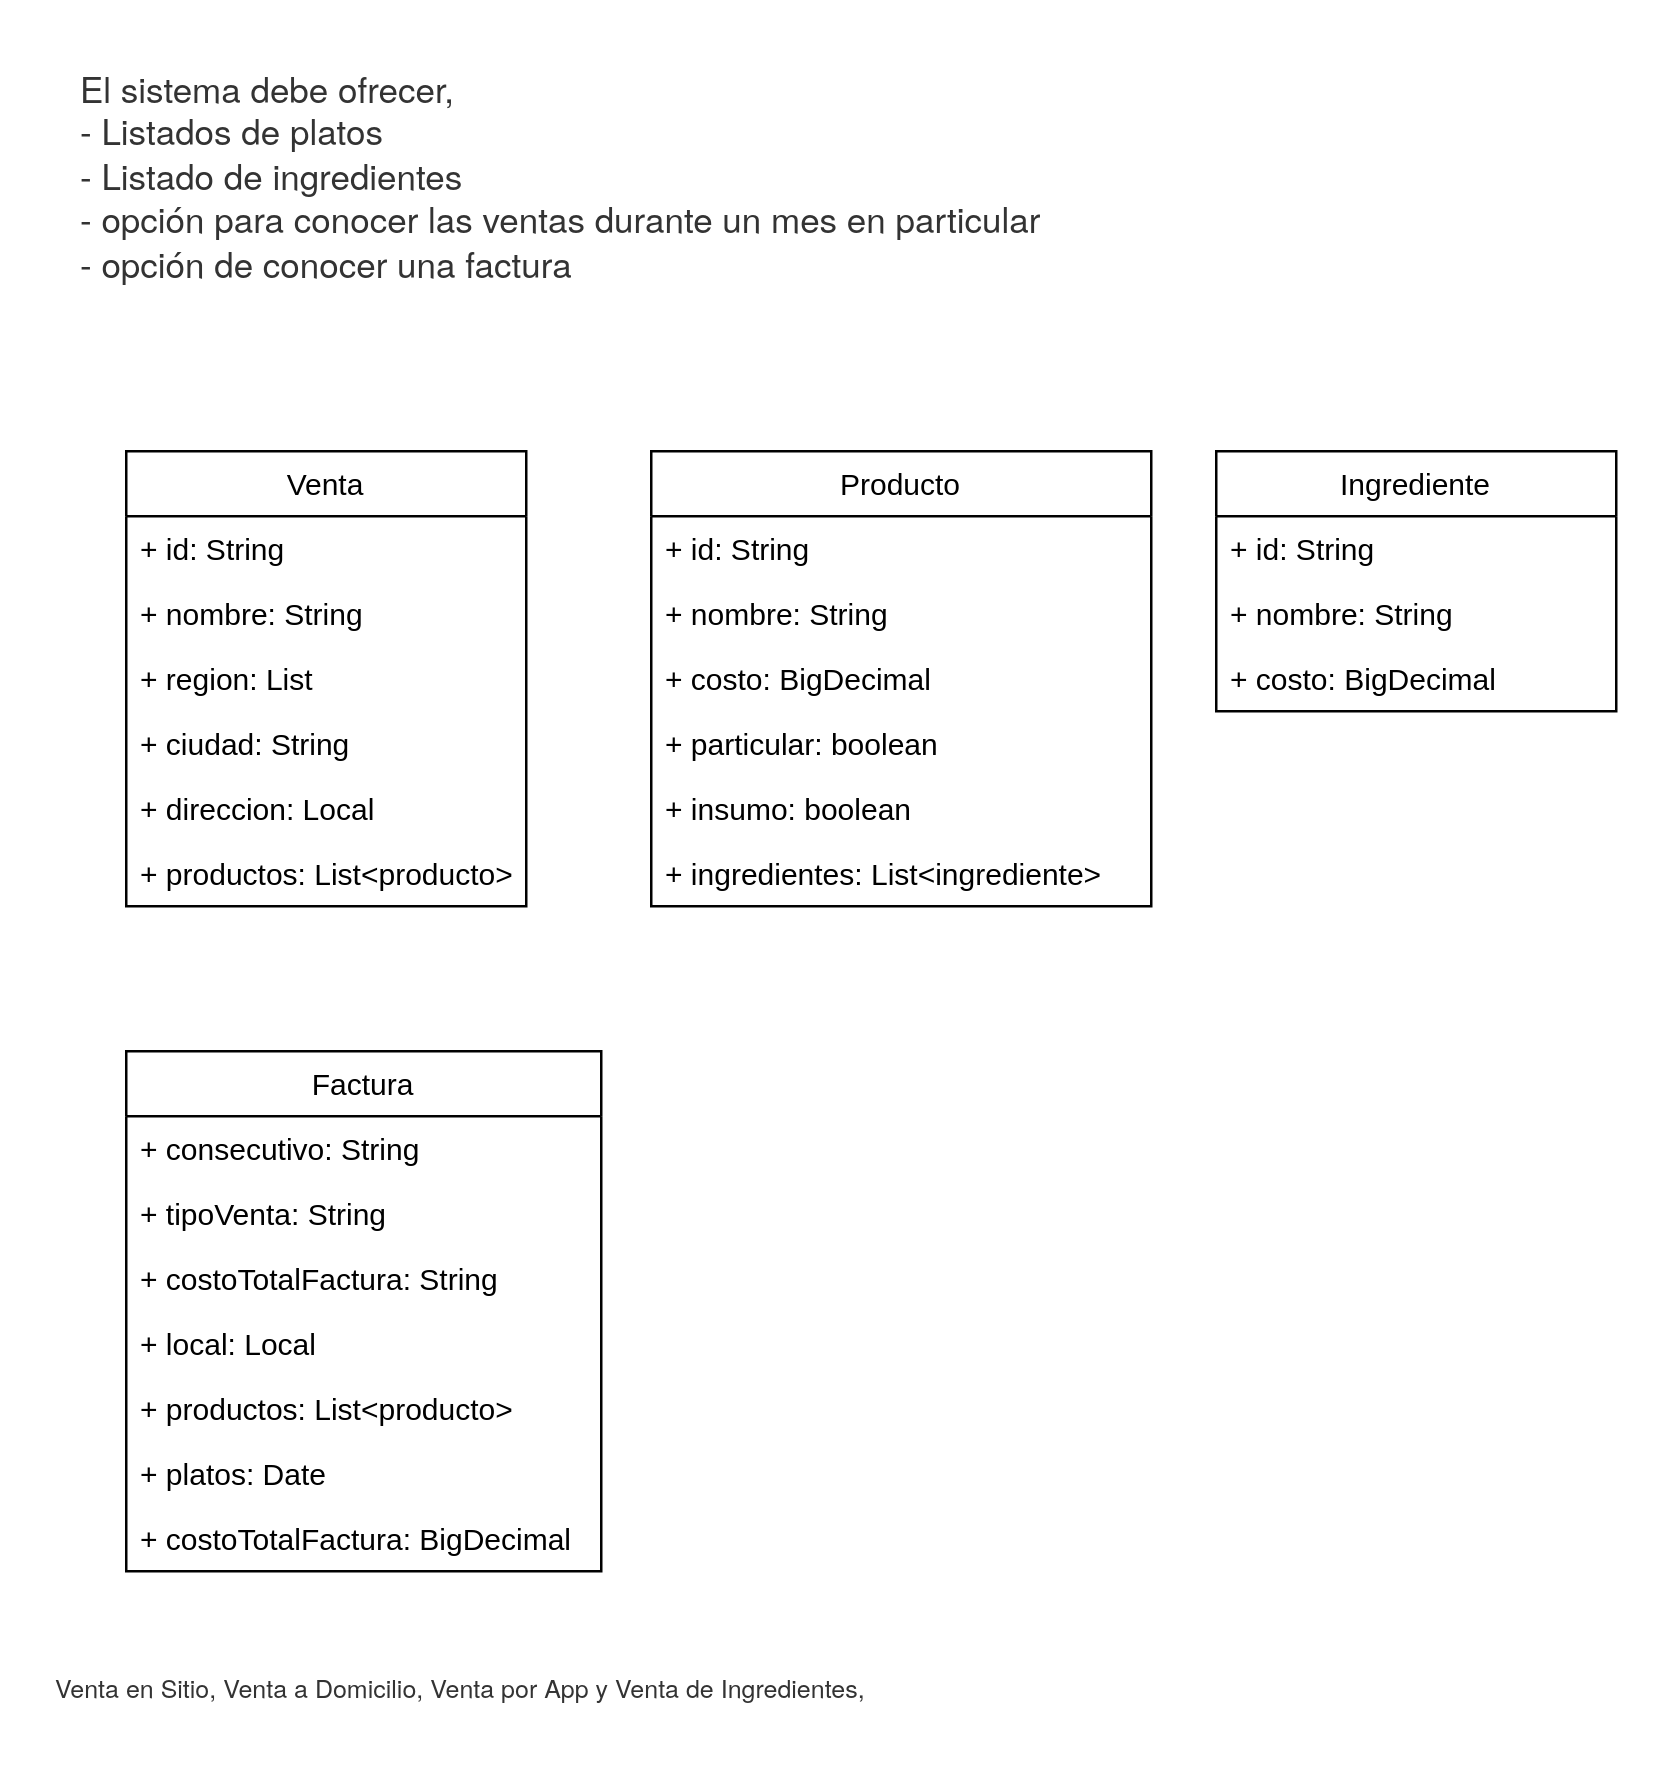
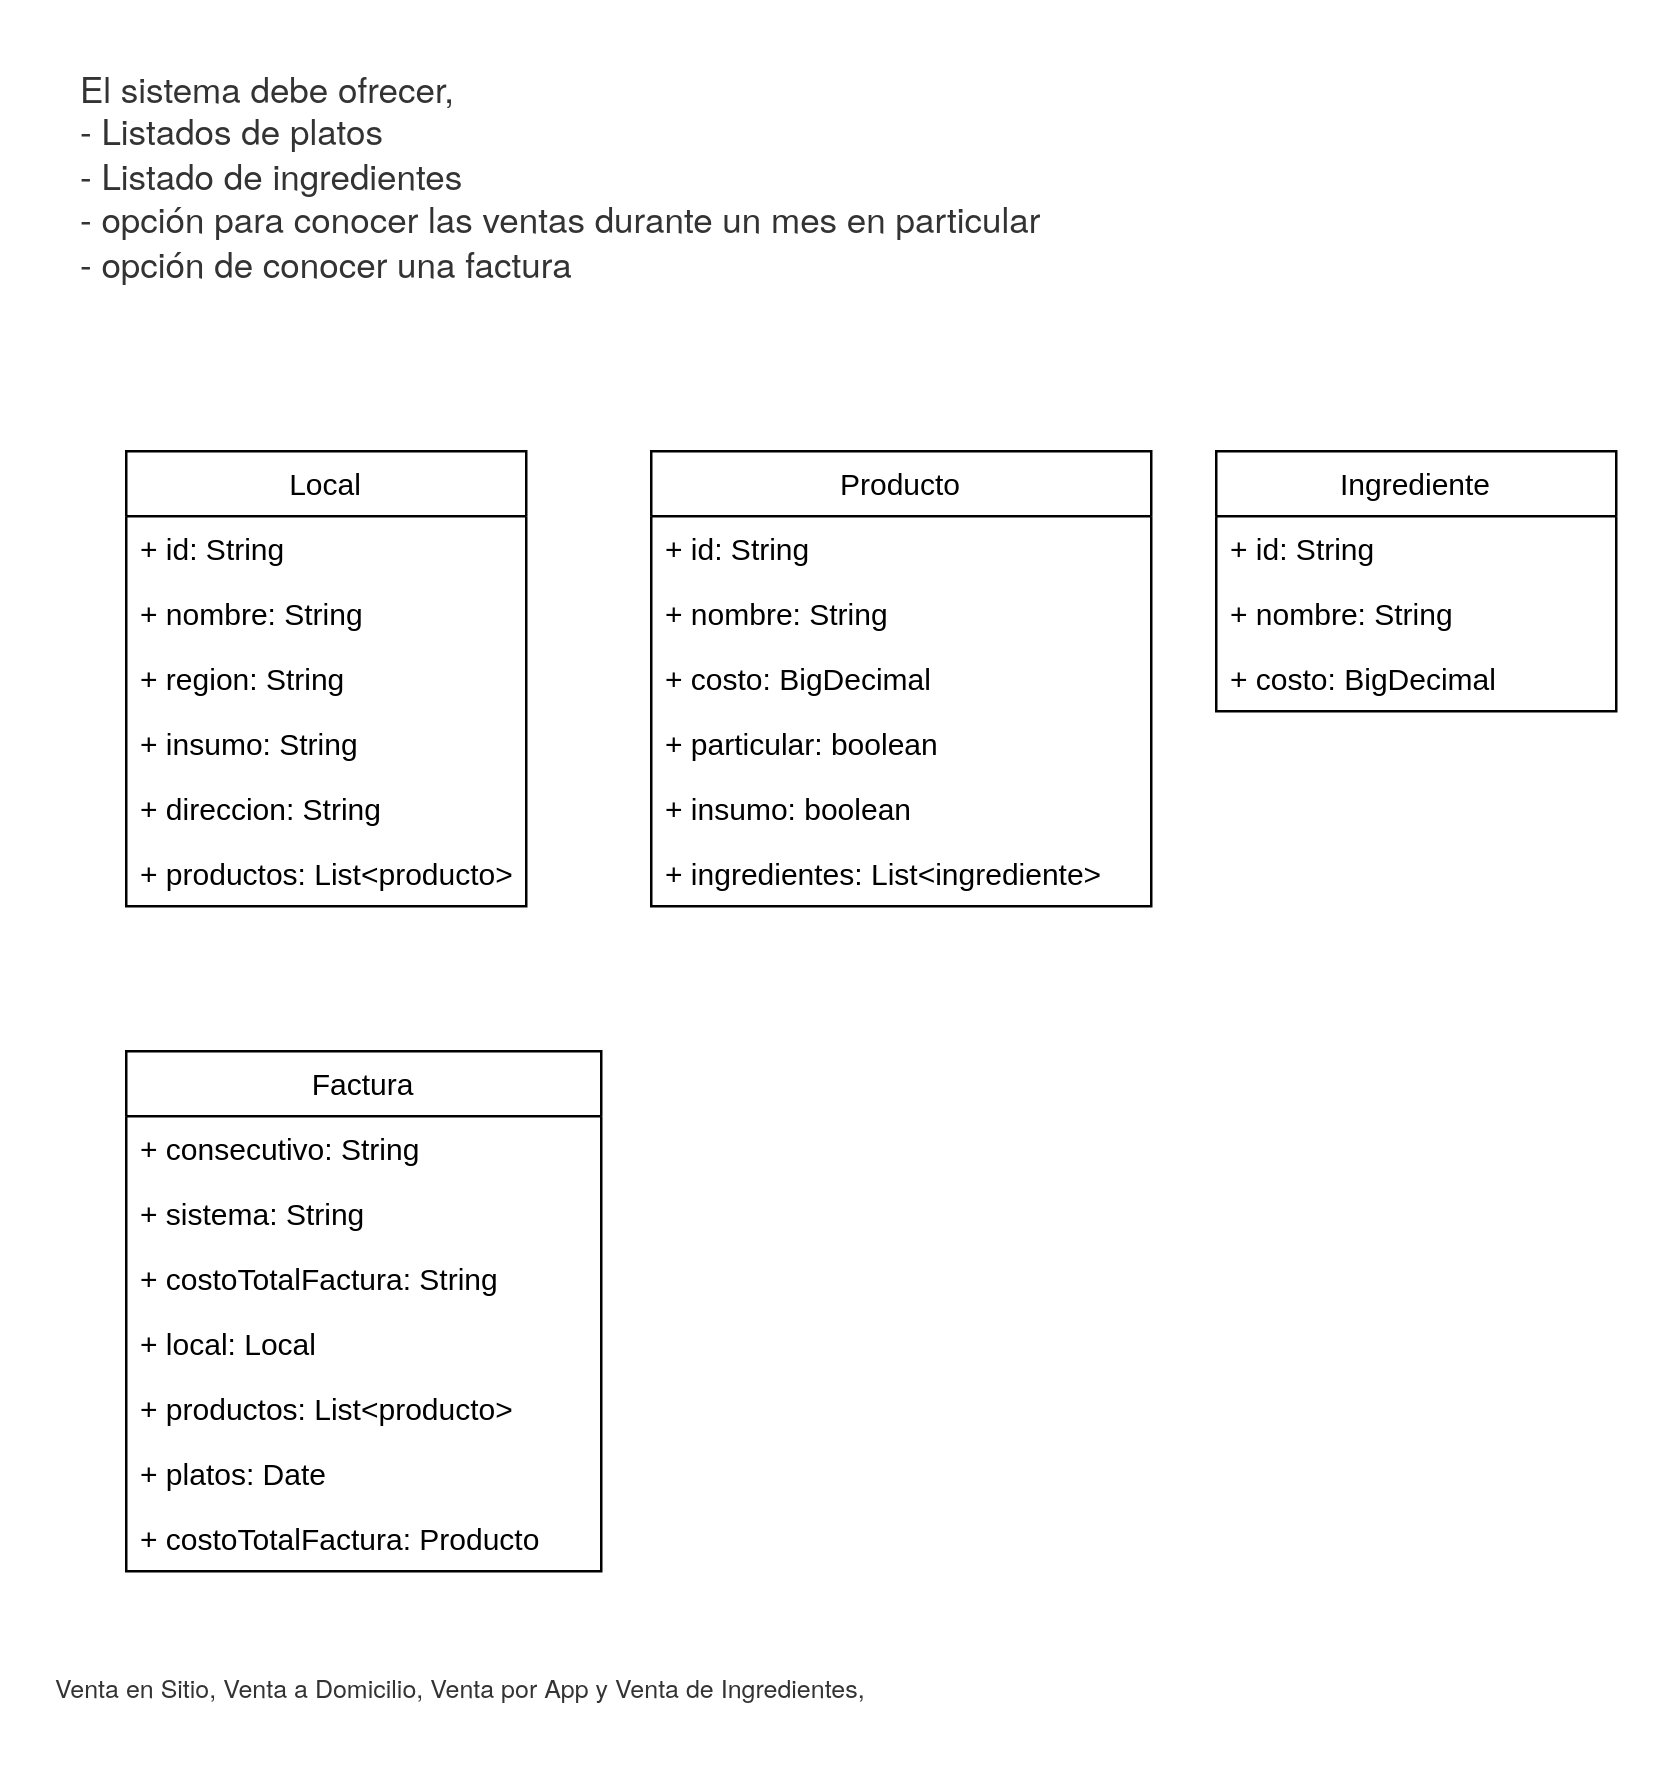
(325, 485) -> (325, 485)
(238, 680) -> (255, 680)
(255, 745) -> (255, 745)
(268, 810) -> (276, 810)
(280, 1215) -> (263, 1215)
(373, 1540) -> (368, 1540)
